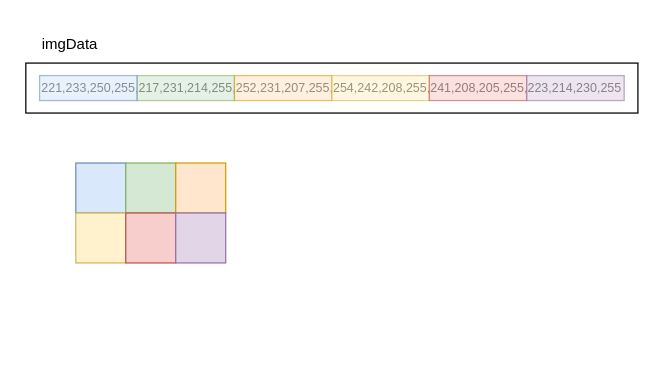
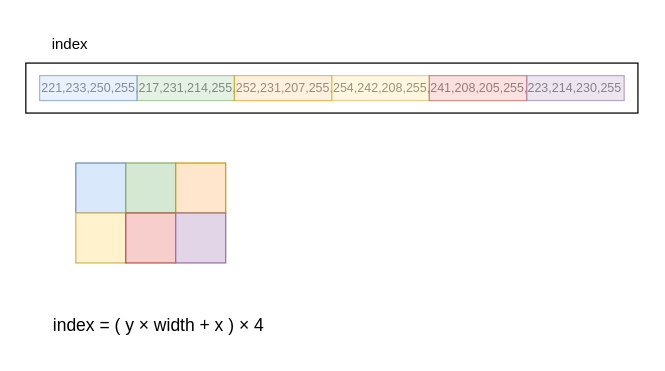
(70, 44) -> (70, 44)
none -> (158, 326)
